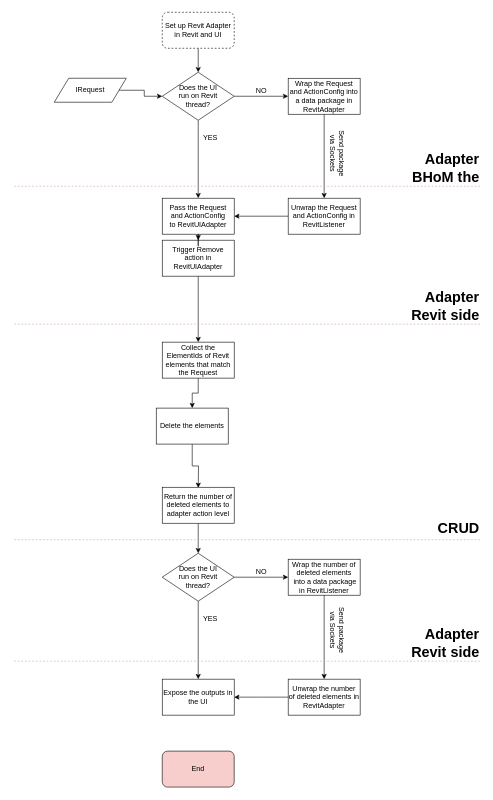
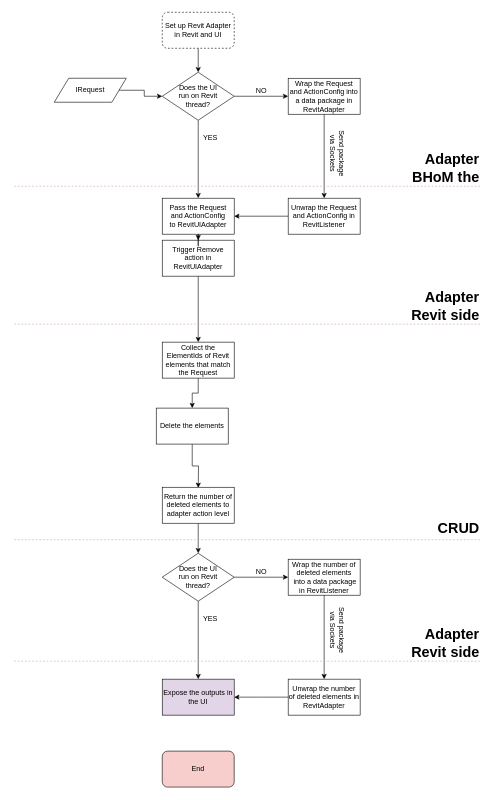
(198, 698) -> (198, 698)
